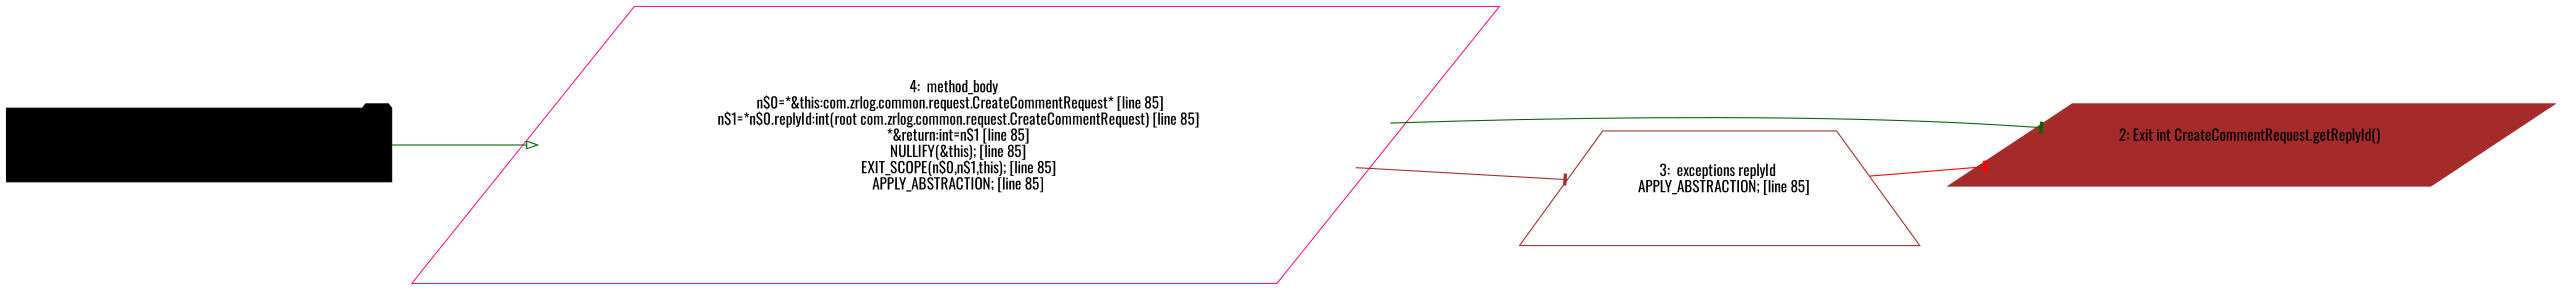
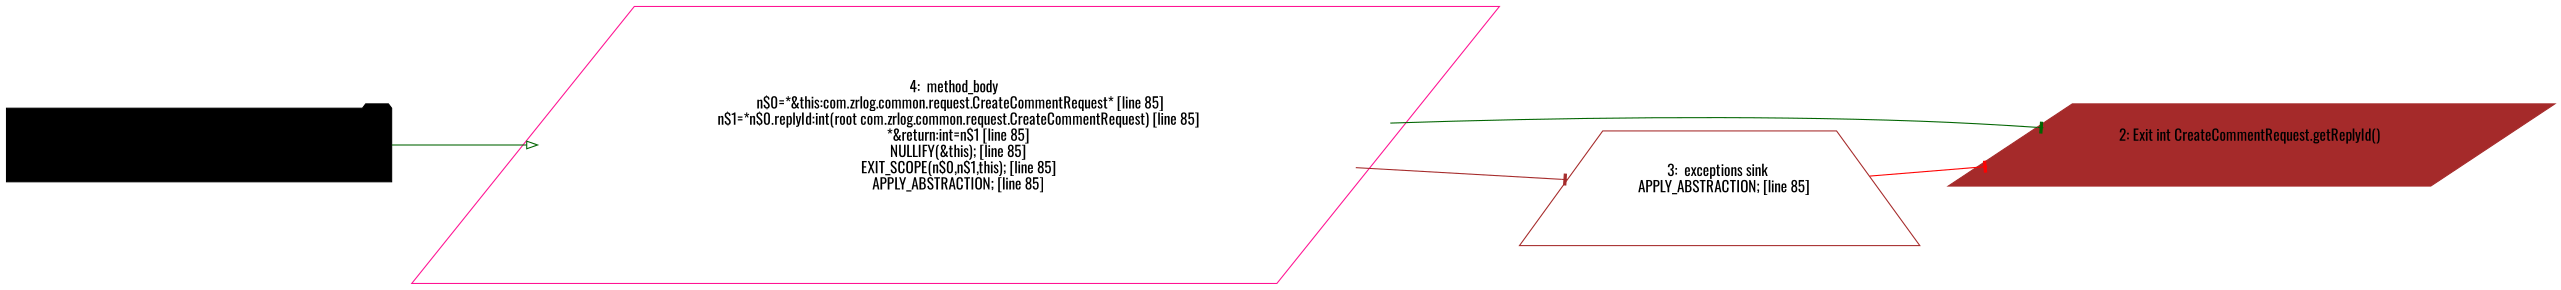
(1720, 188) -> (1720, 188)
